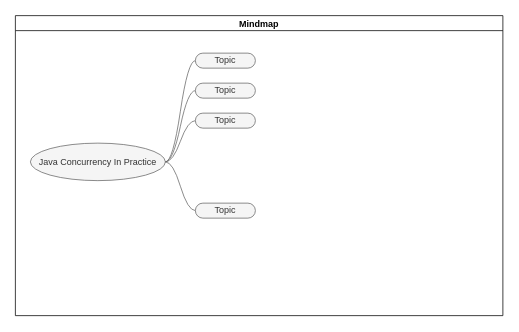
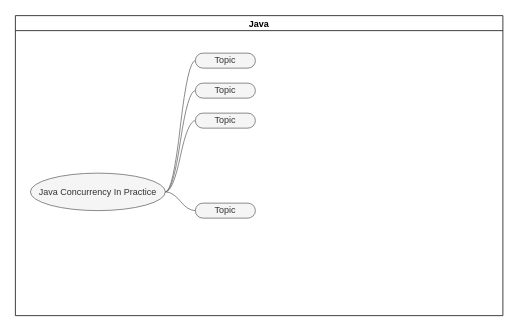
(259, 23) -> (259, 23)
(98, 162) -> (98, 192)
